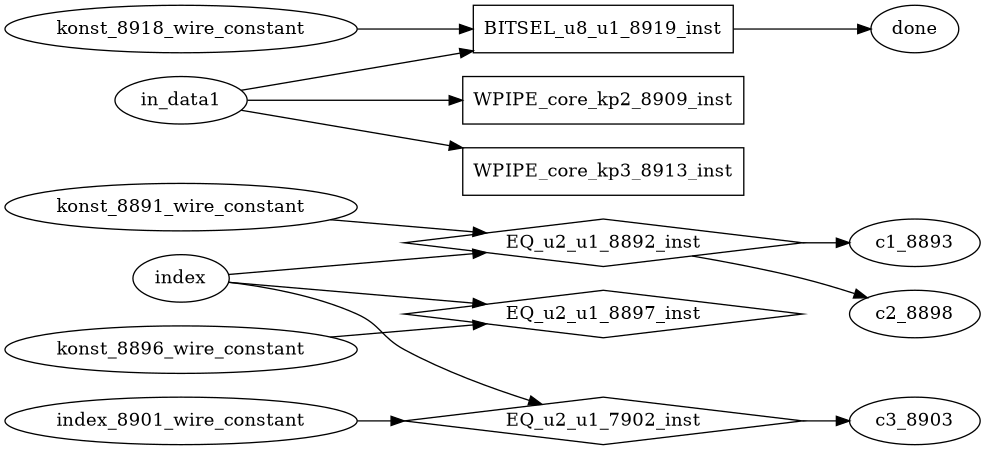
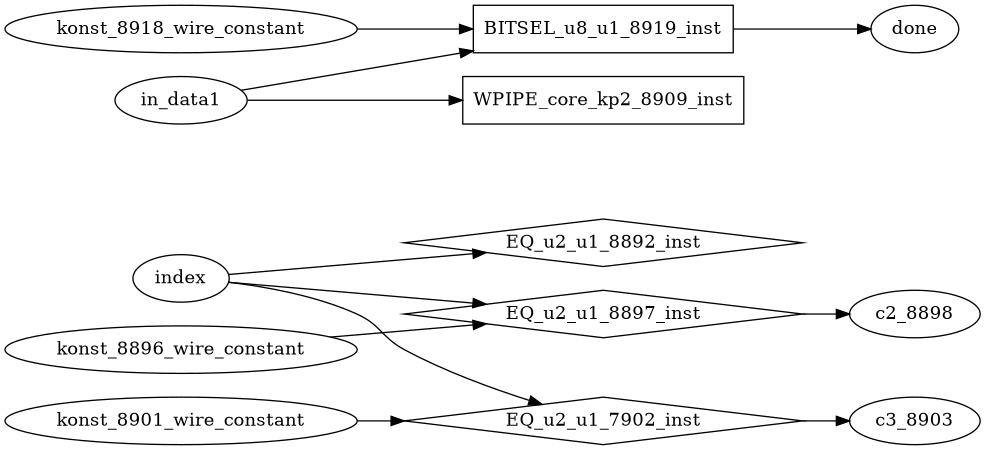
(603, 172) -> none
(181, 207) -> none
(915, 243) -> none
(774, 272) -> (819, 314)
(181, 421) -> (181, 421)
